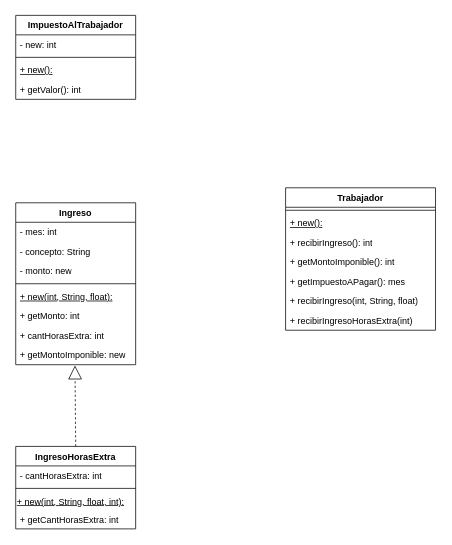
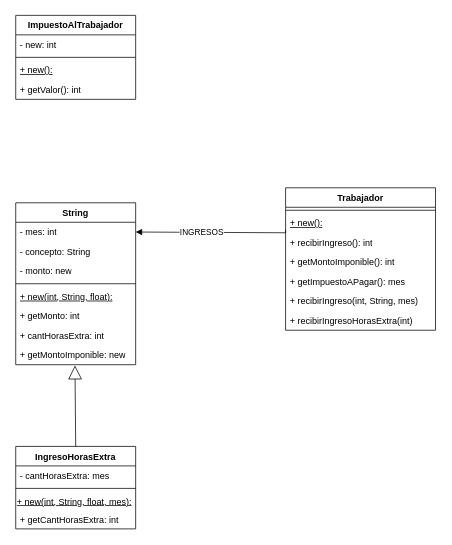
(75, 214) -> (75, 214)
none -> (224, 233)
(361, 307) -> (361, 307)
(75, 412) -> (75, 412)
(68, 477) -> (69, 477)
(76, 508) -> (76, 508)
